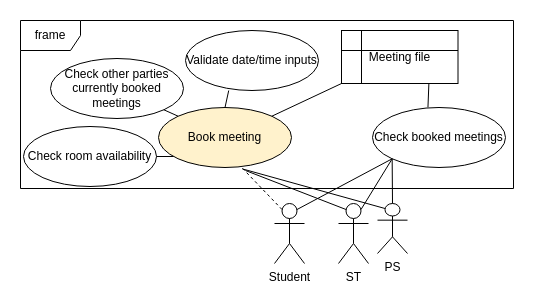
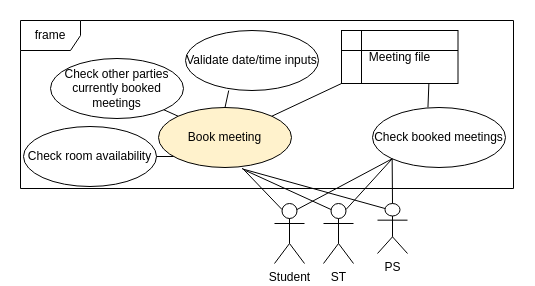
(263, 190) -> (263, 190)
(354, 234) -> (339, 234)
